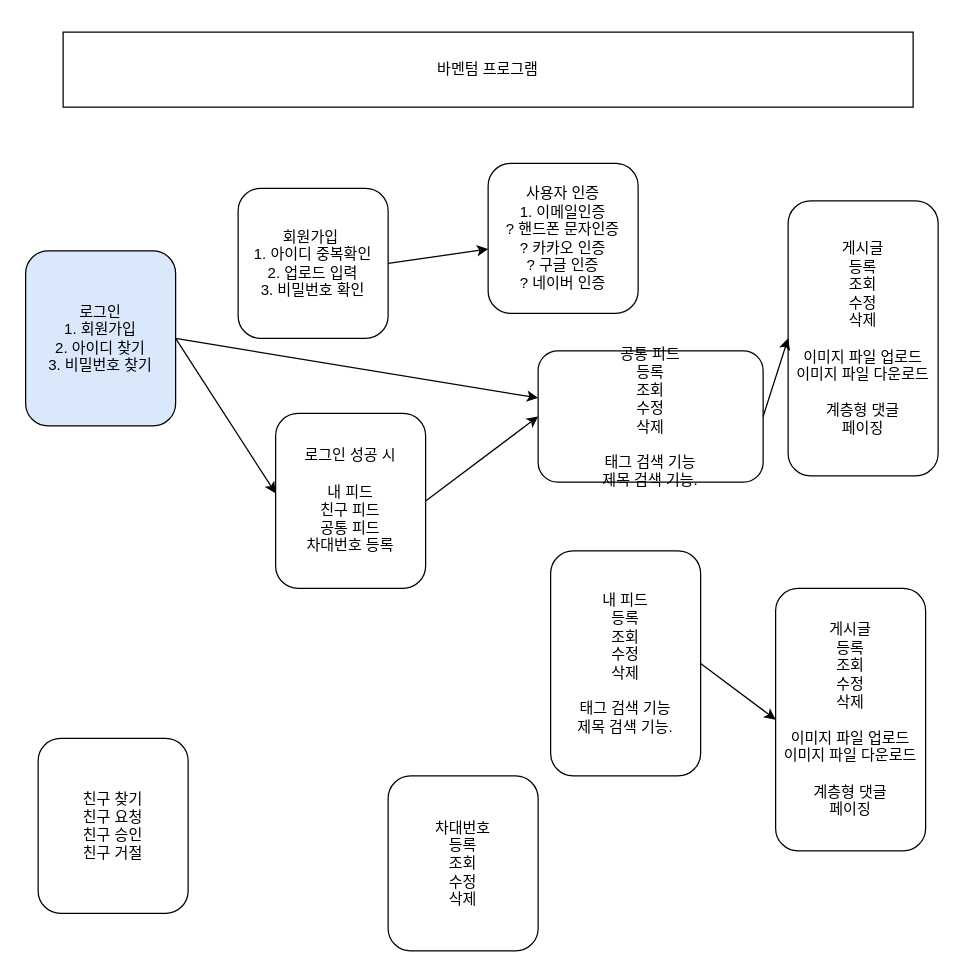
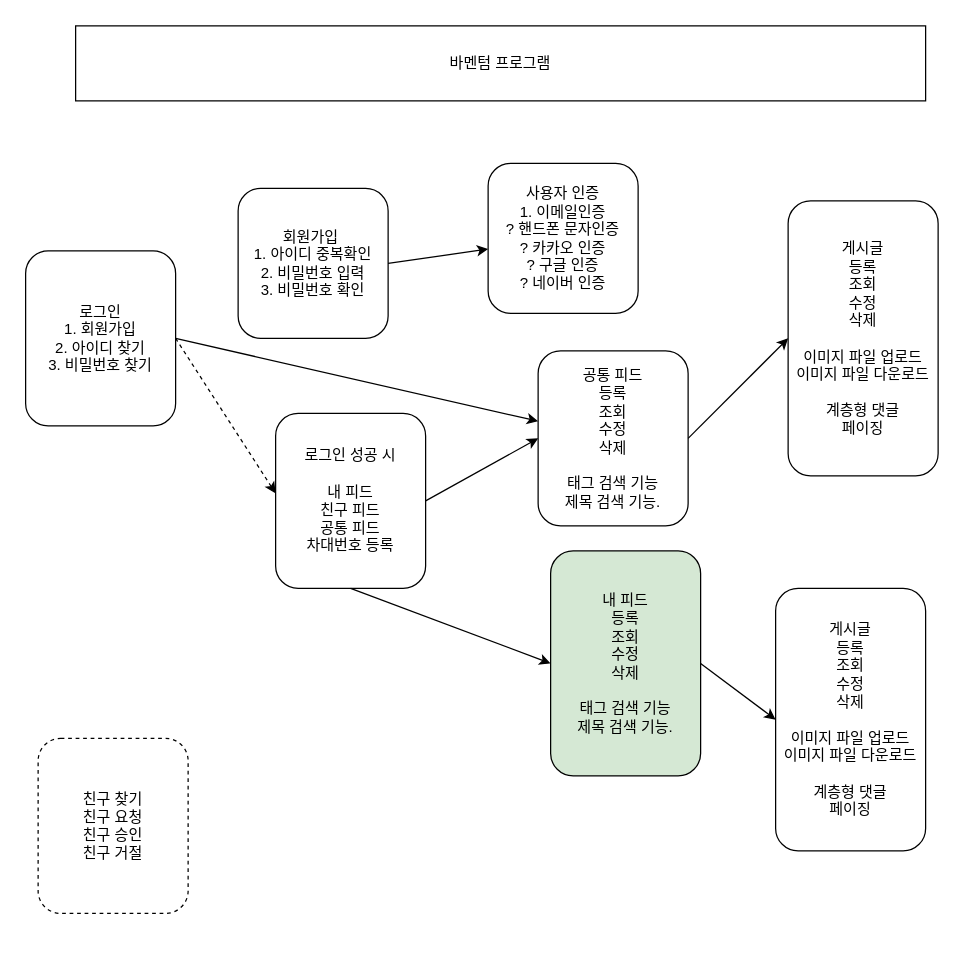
(488, 69) -> (501, 63)
(313, 263) -> (313, 263)
(101, 338) -> (101, 338)
(223, 412) -> (223, 412)
(651, 416) -> (613, 438)
none -> (446, 624)
(626, 663) -> (626, 663)
(113, 826) -> (113, 826)
(463, 863) -> none
